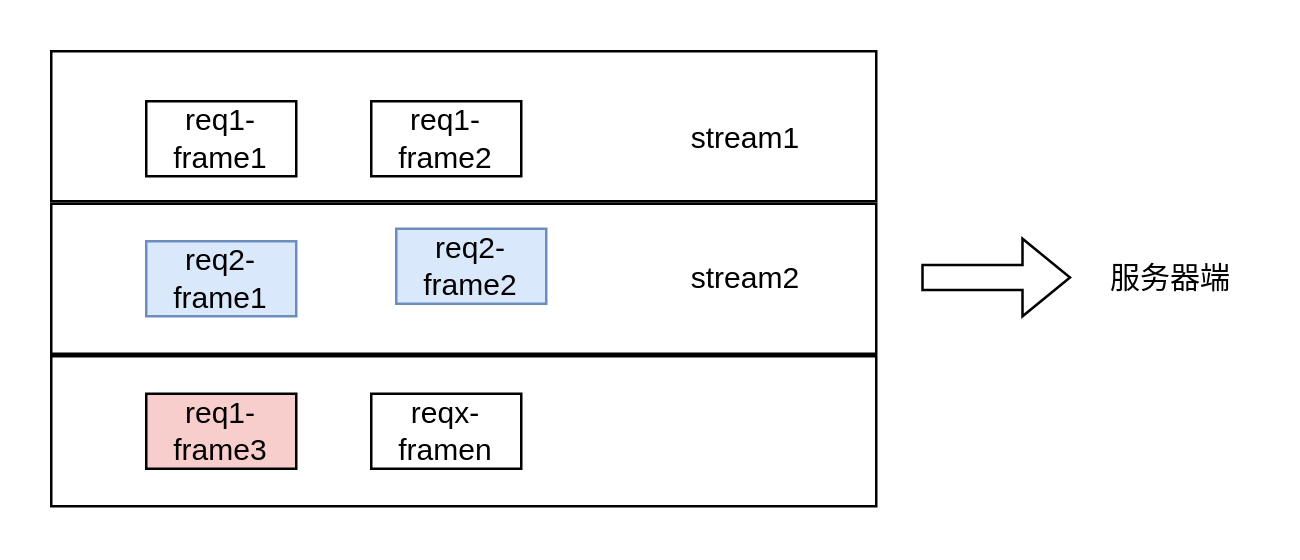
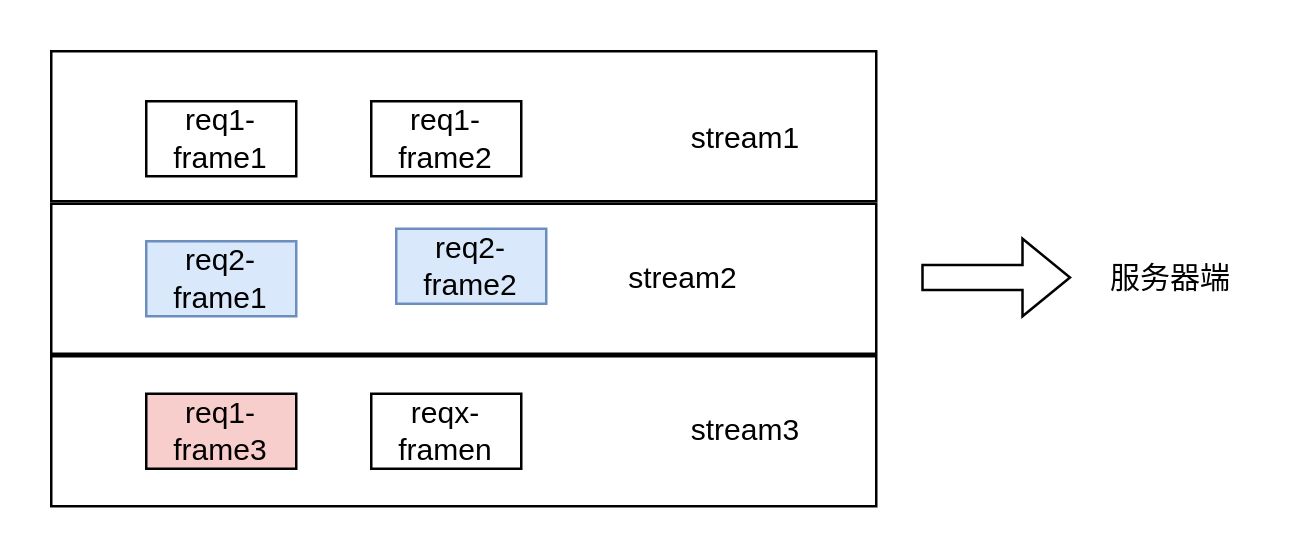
(746, 279) -> (684, 279)
none -> (746, 431)
